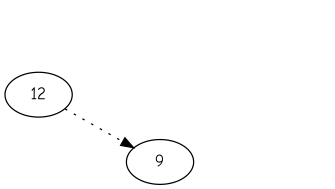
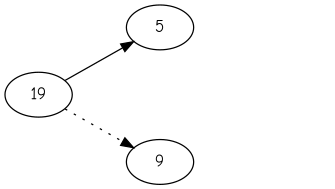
none -> (160, 27)
(39, 95) -> (39, 95)
